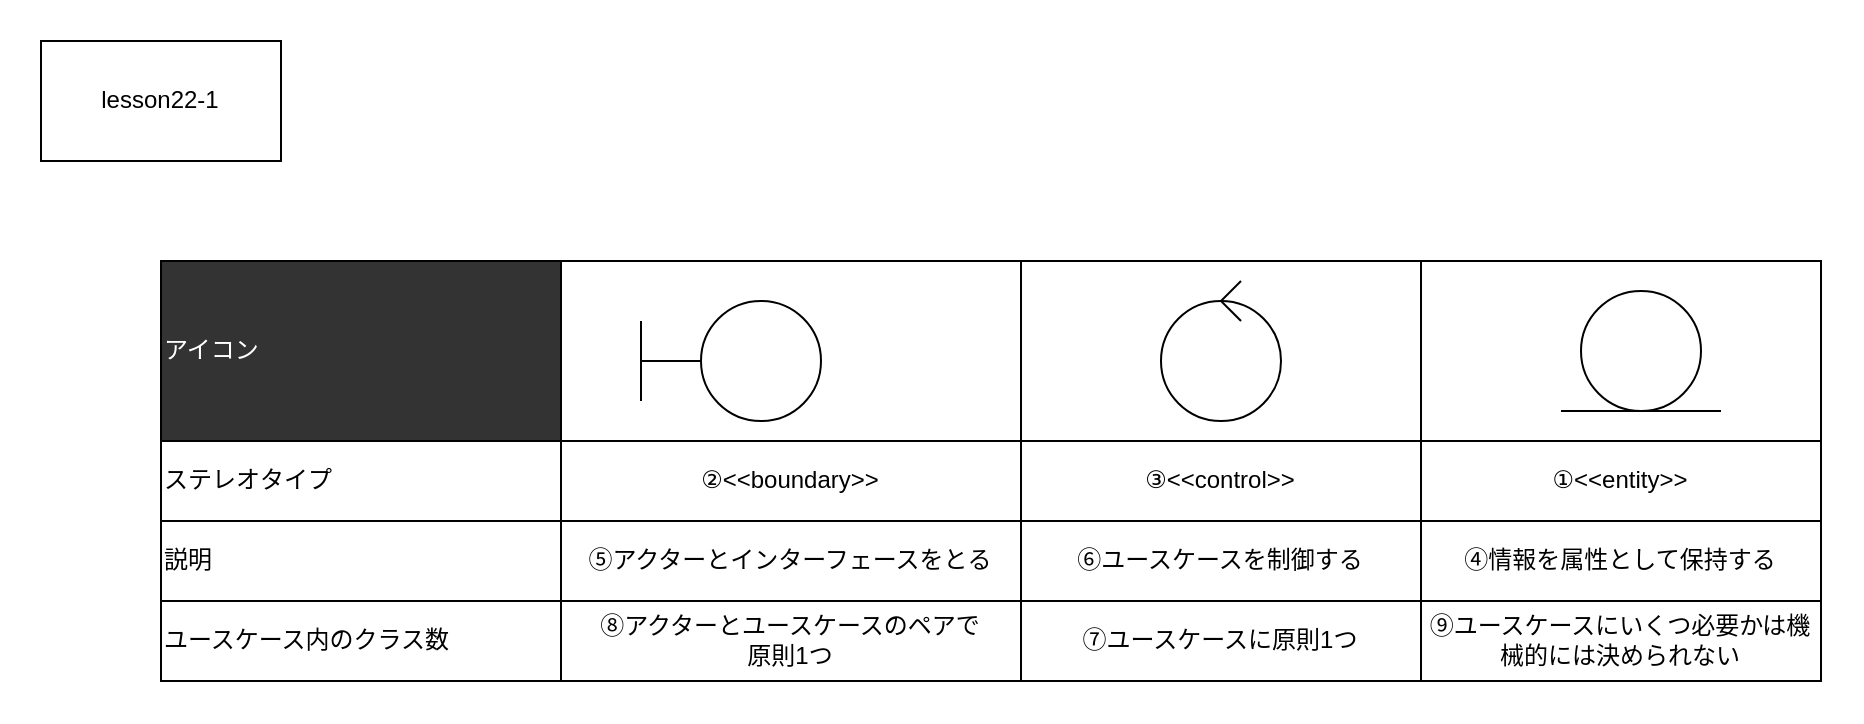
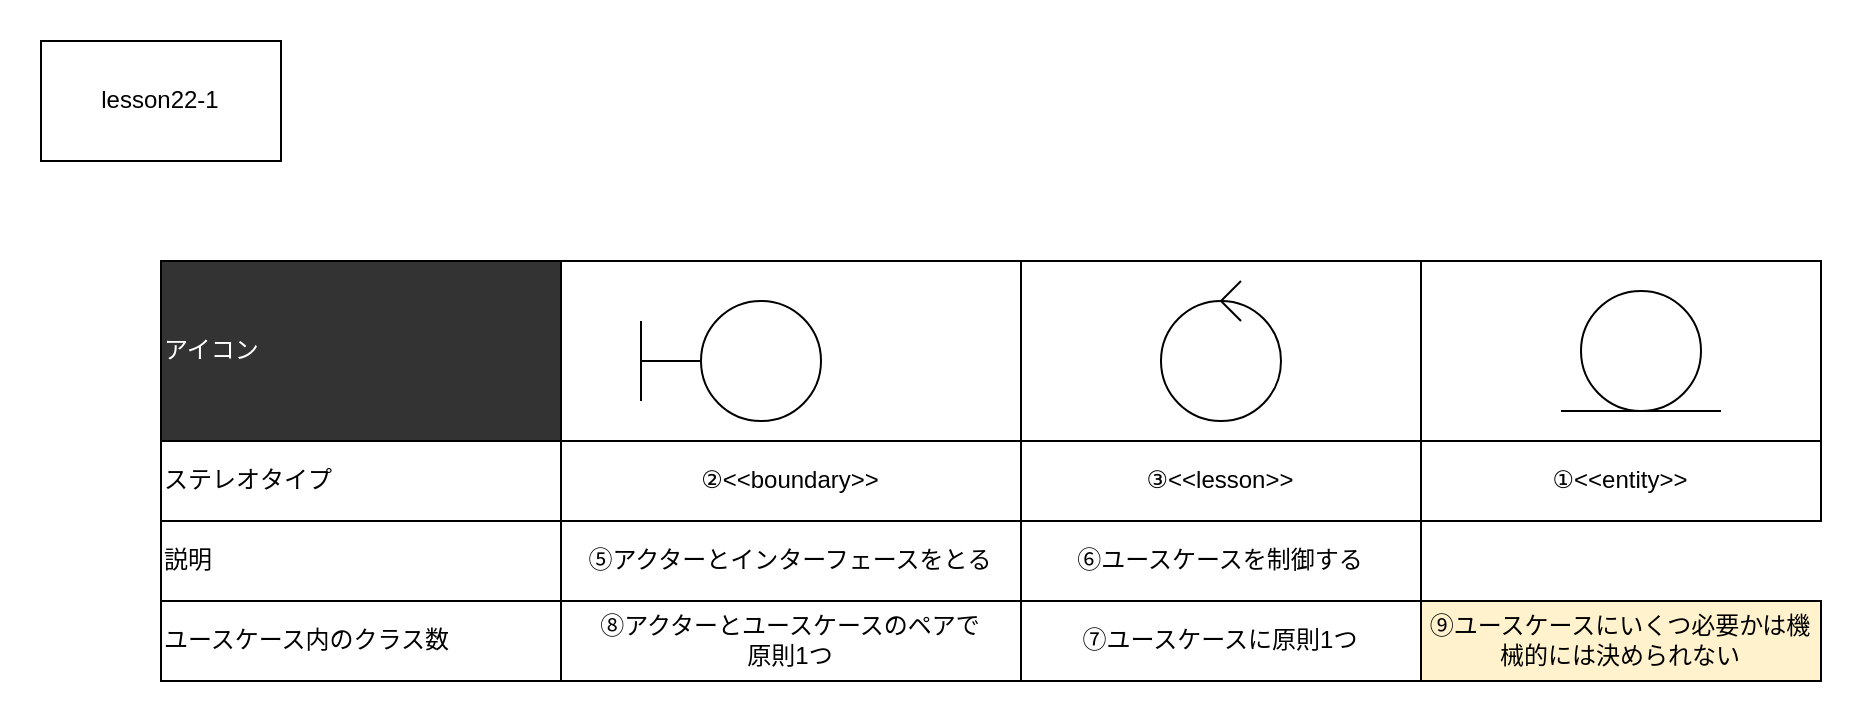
(1221, 481) -> (1221, 481)
(1621, 561) -> none
(1621, 641) -> (1621, 641)
